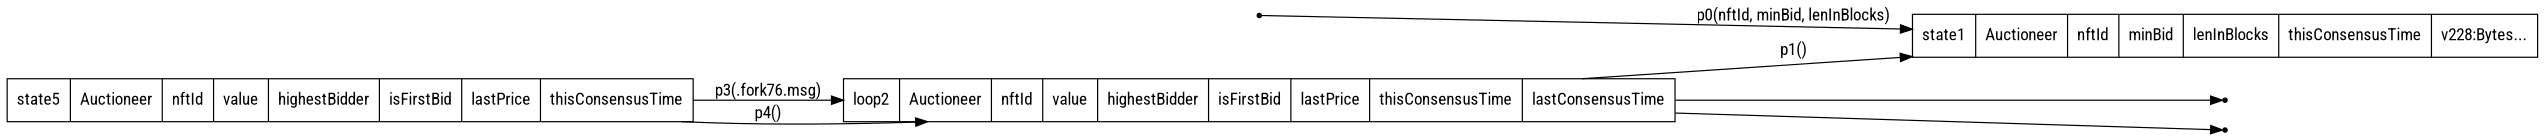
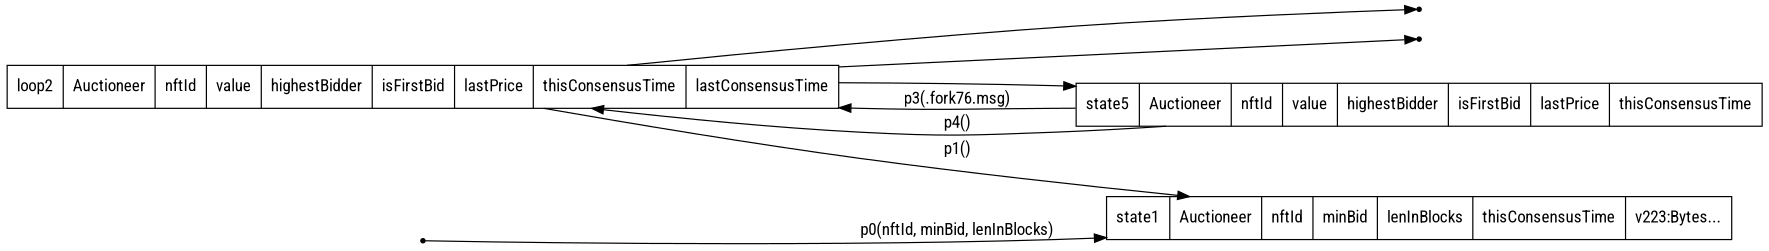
(2485, 35) -> (1679, 217)
none -> (951, 84)
